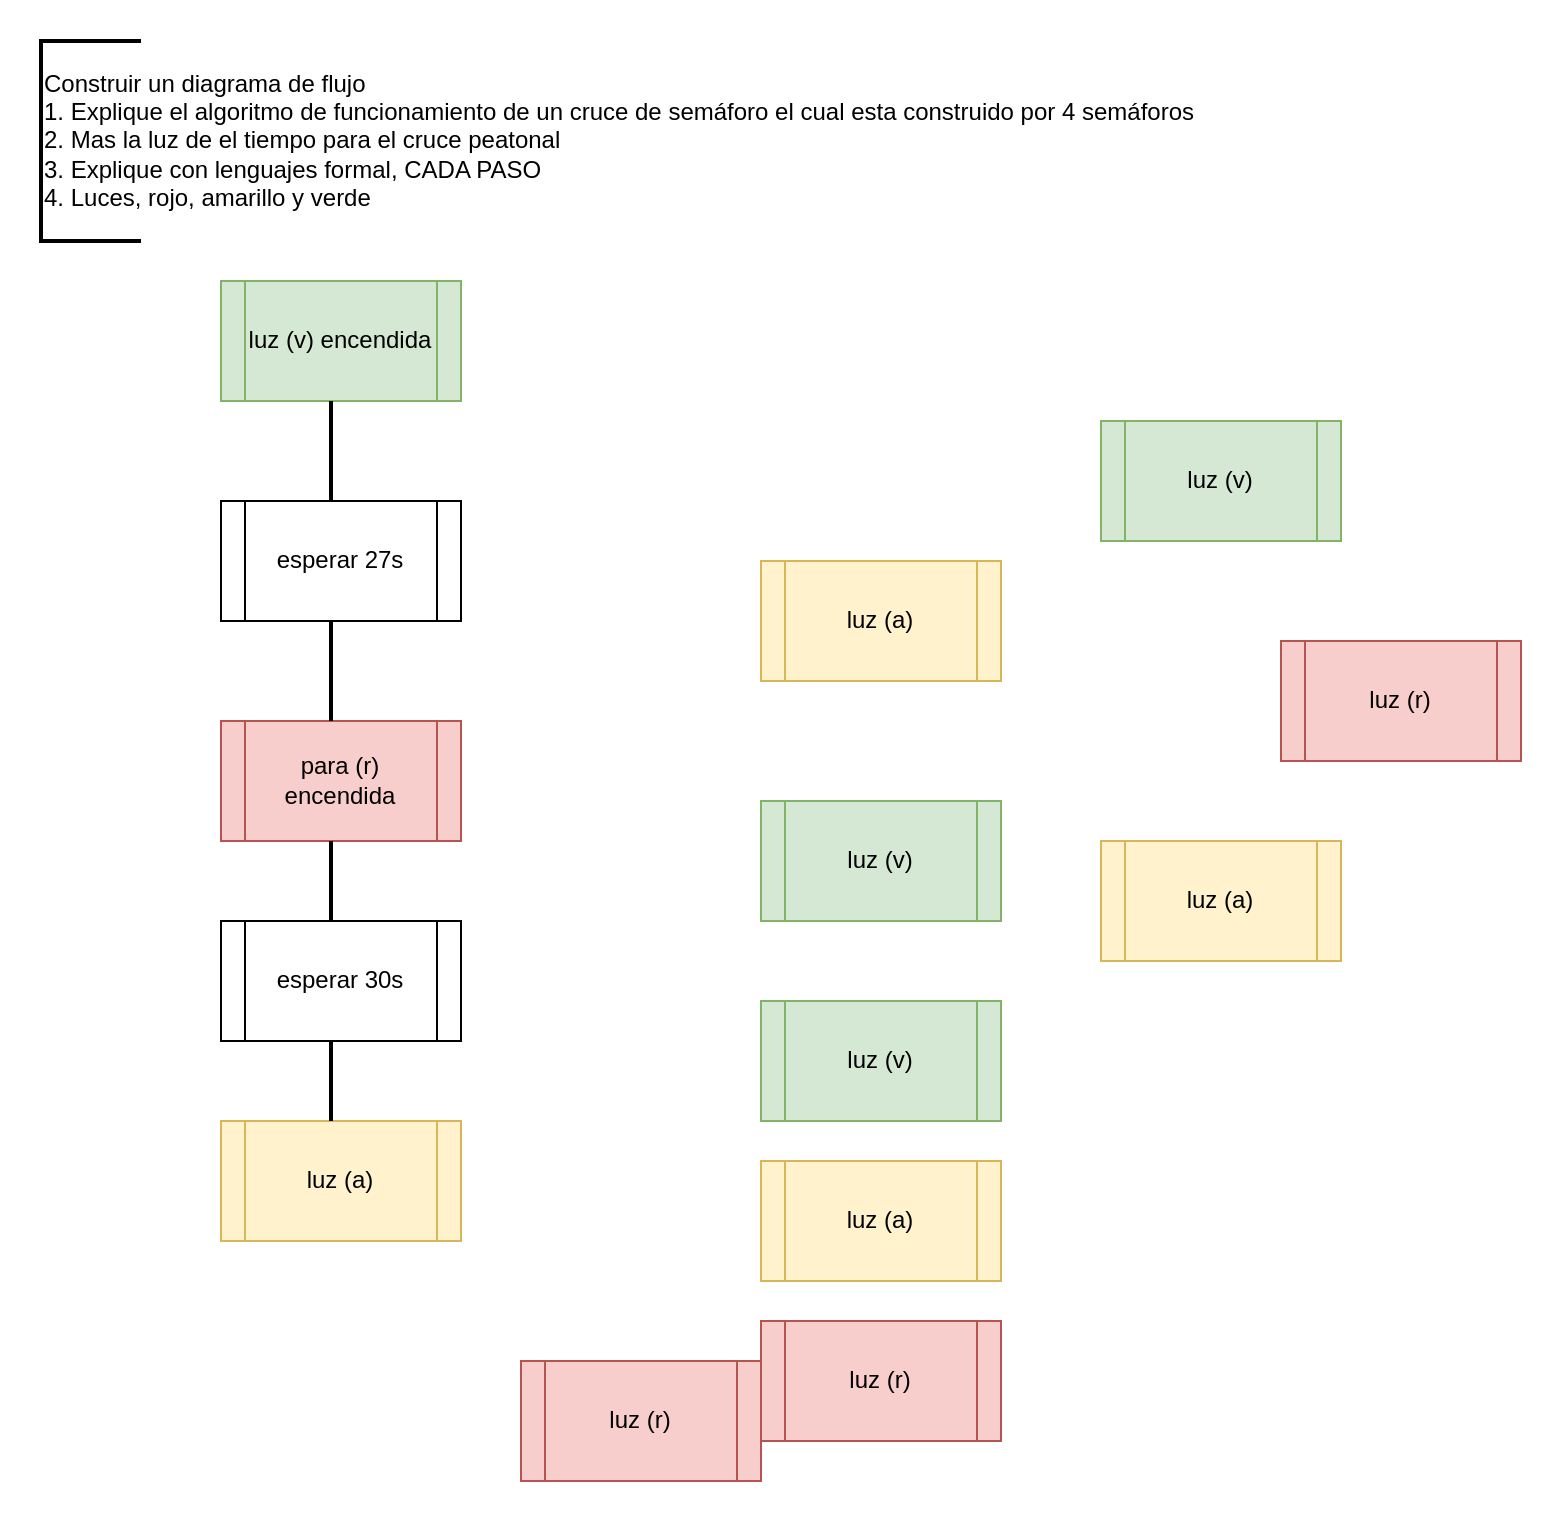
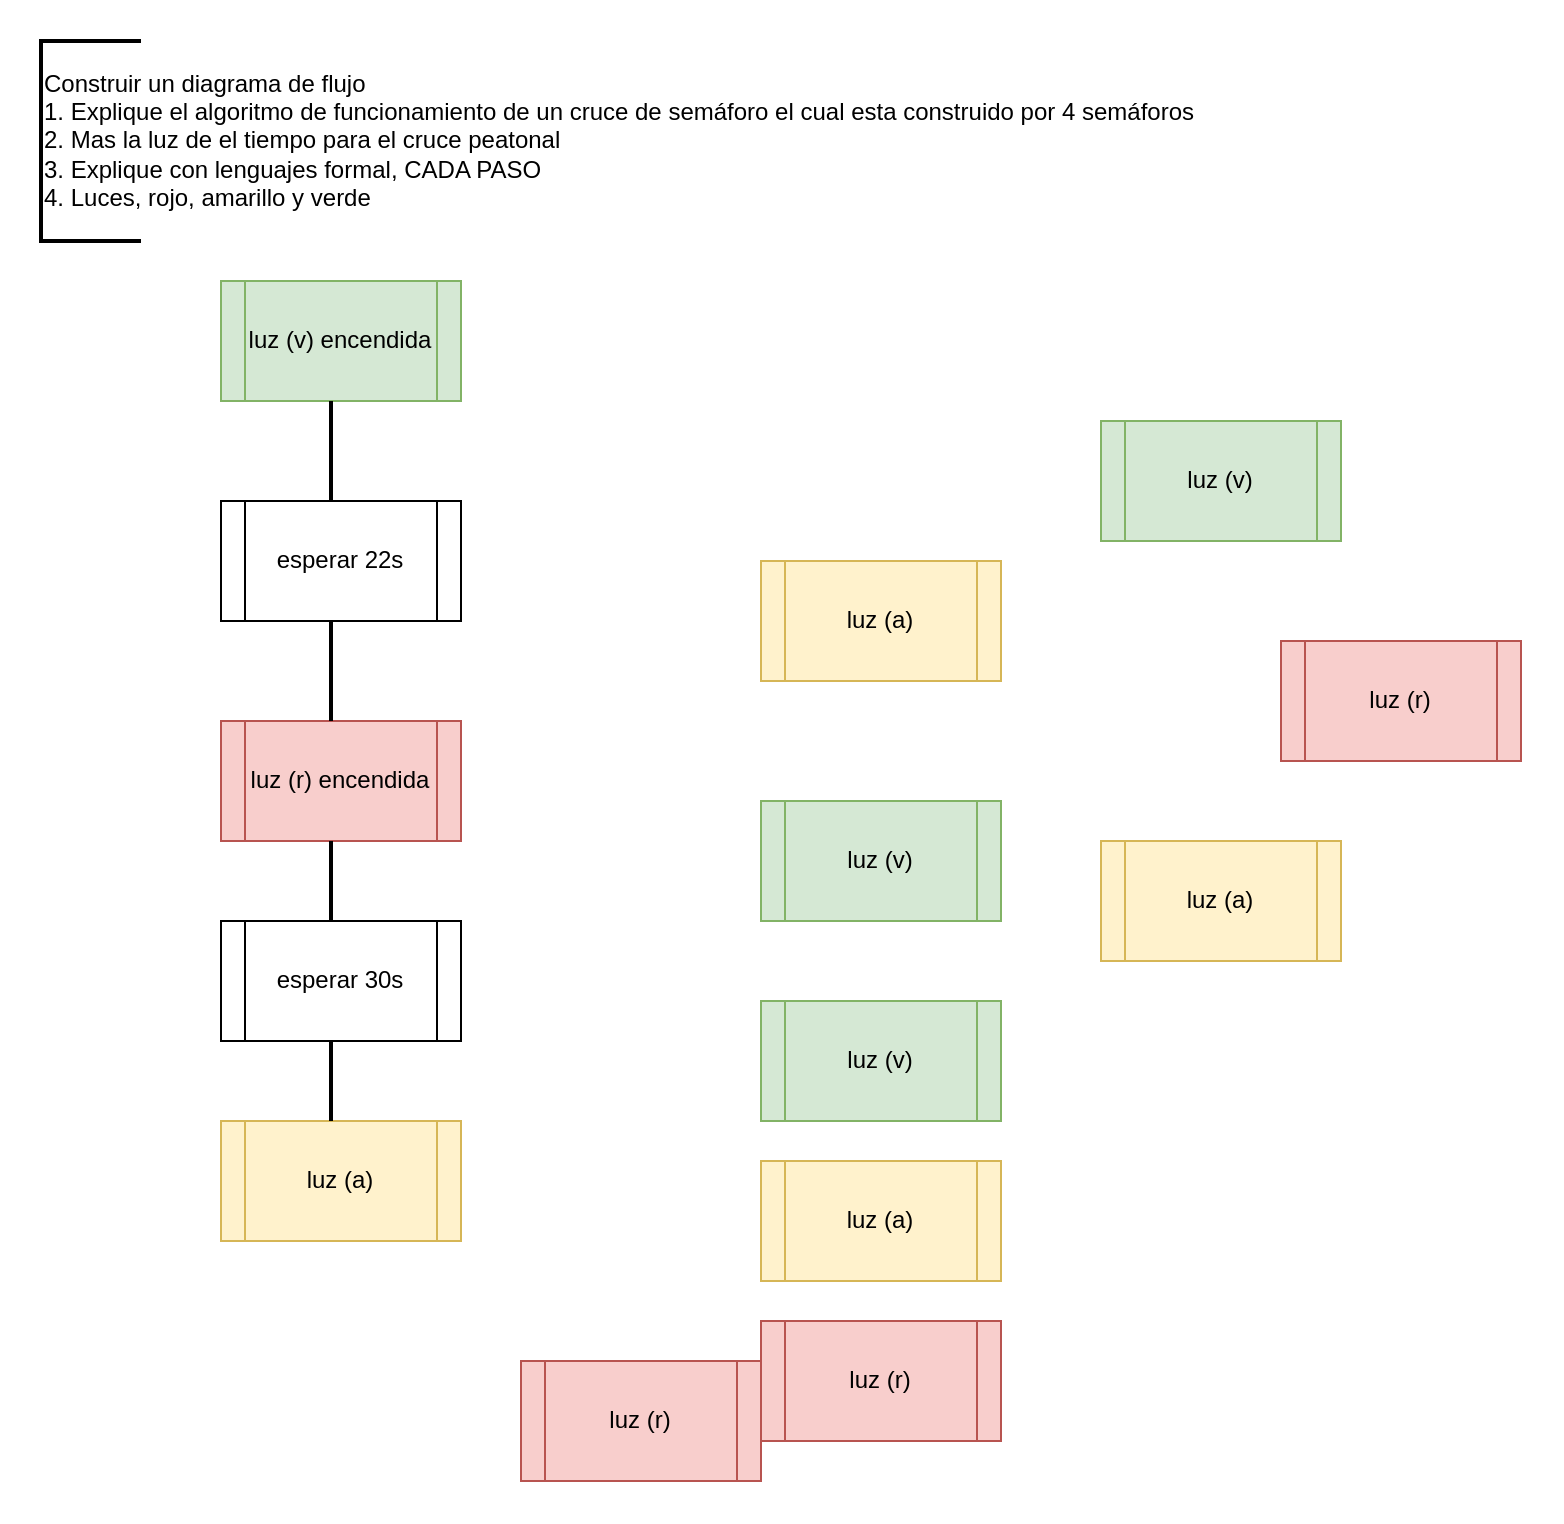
(341, 561) -> (341, 561)
(341, 781) -> (341, 781)
